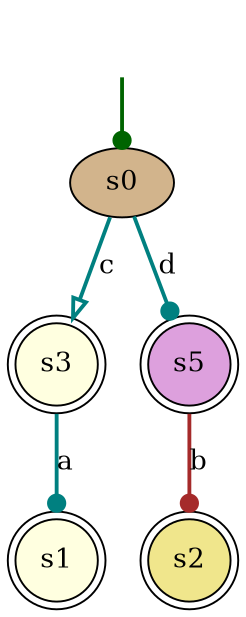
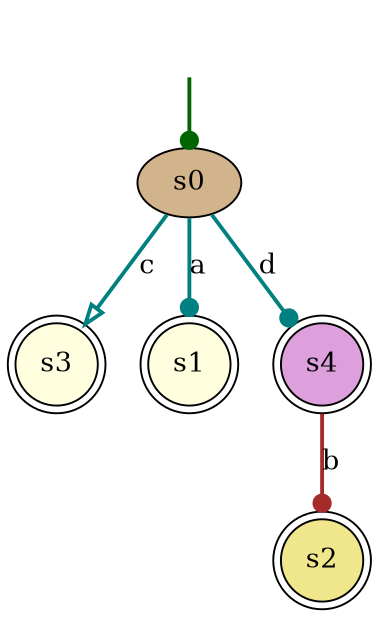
(189, 364) -> (322, 364)
(57, 454) -> (189, 259)
